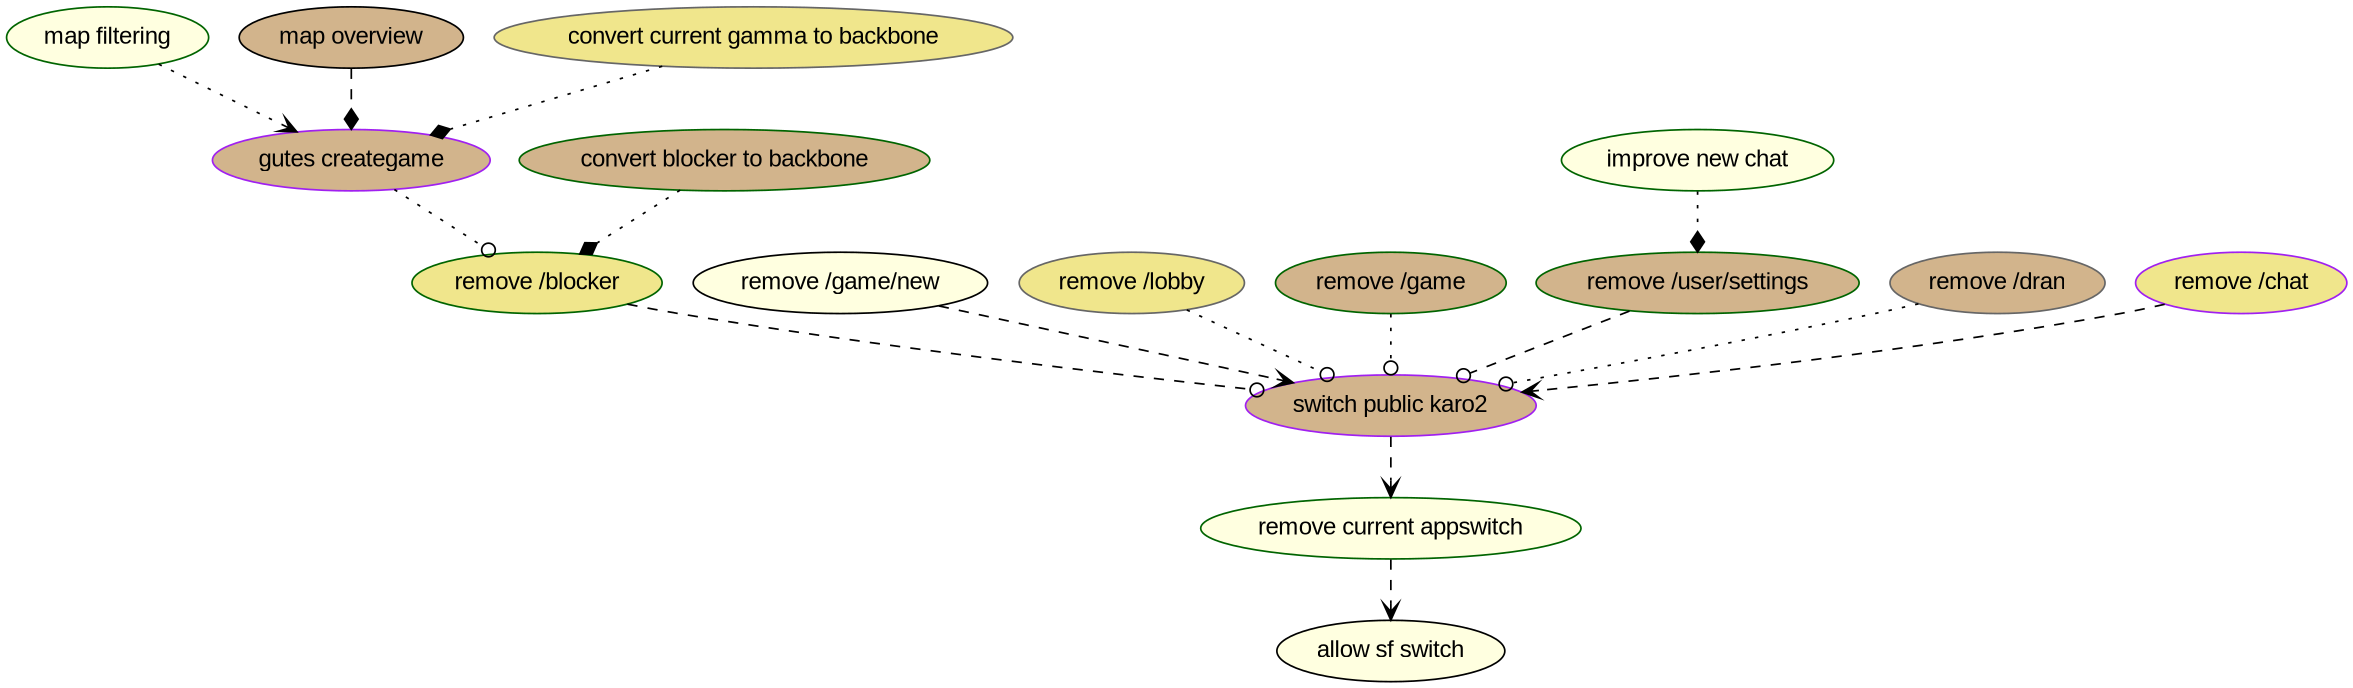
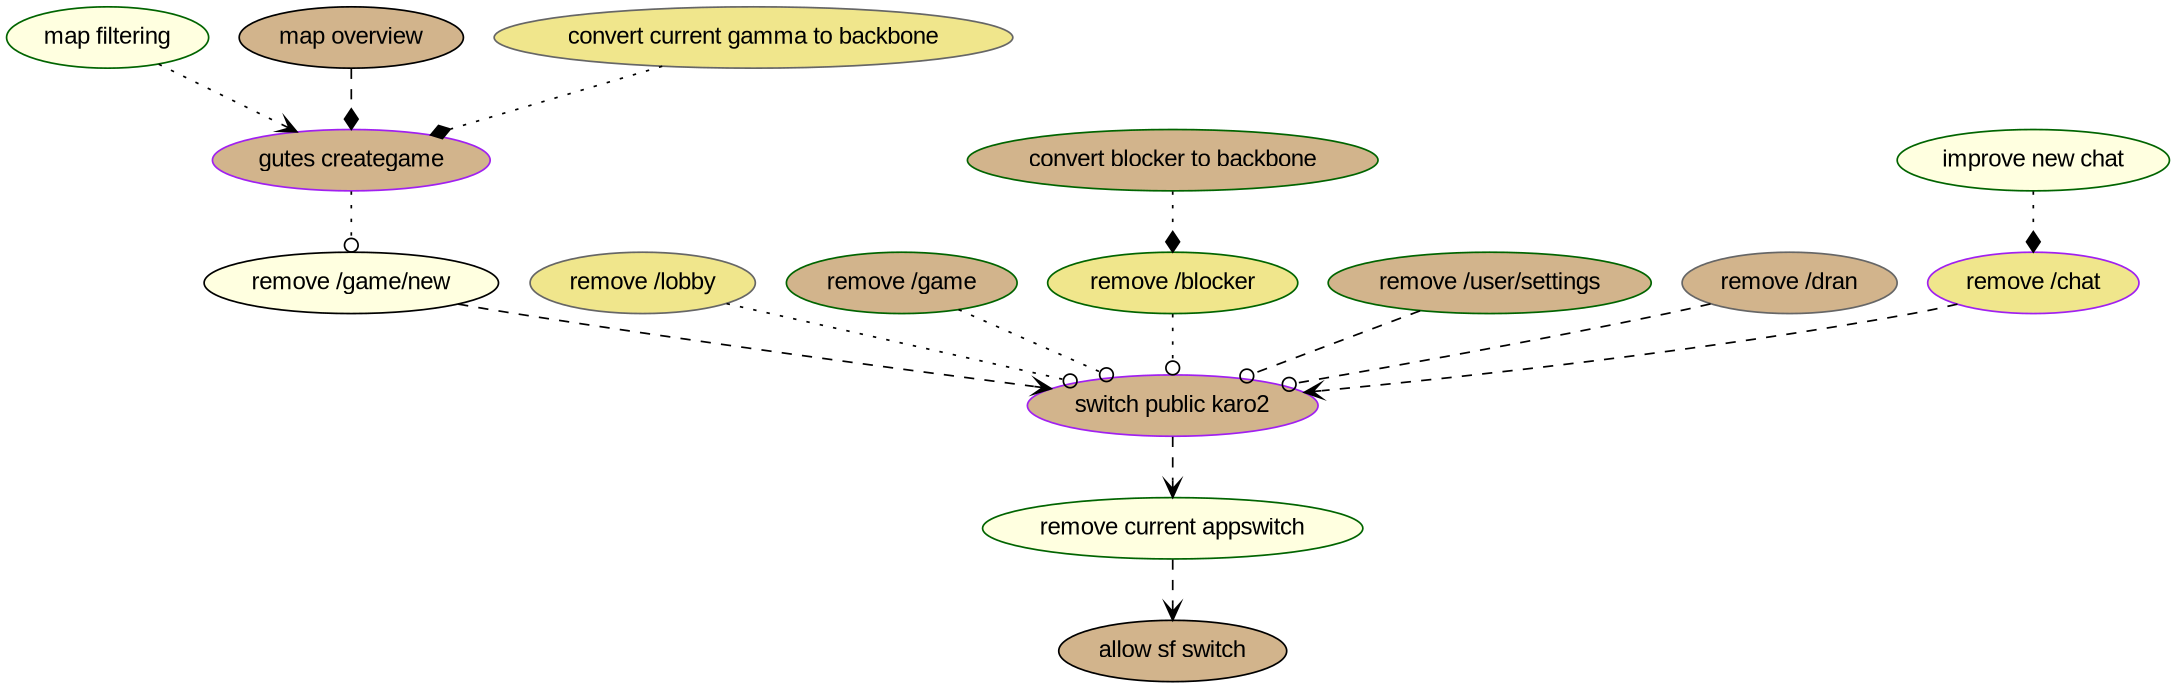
(1698, 211) -> (2033, 211)
(438, 218) -> (351, 215)
(1716, 345) -> (1504, 346)
(938, 352) -> (1173, 338)
(1391, 651) -> (1173, 651)
